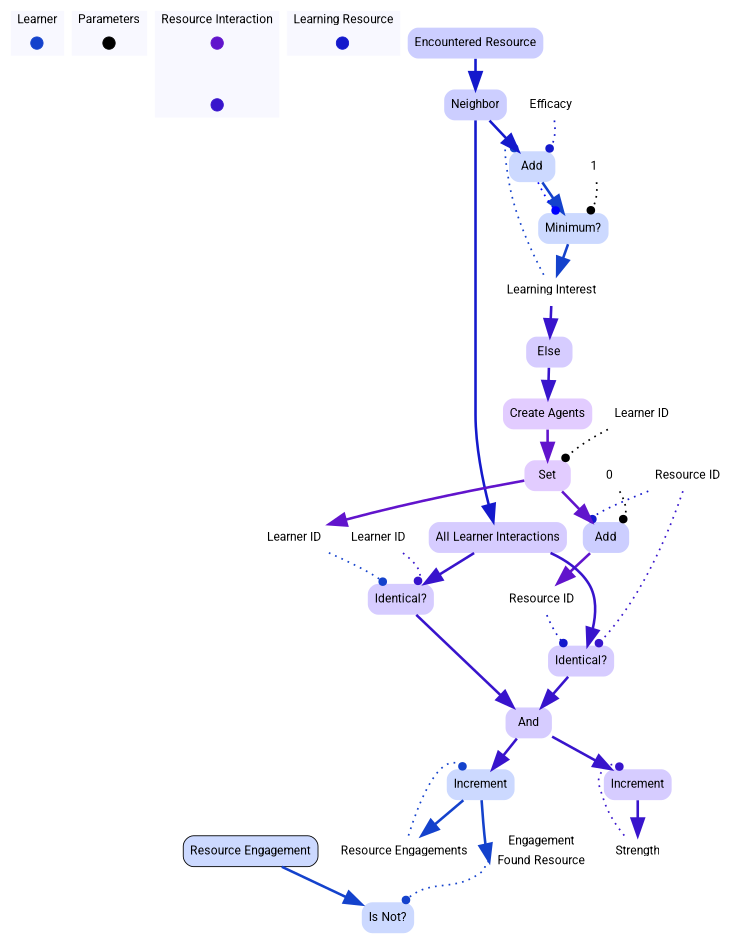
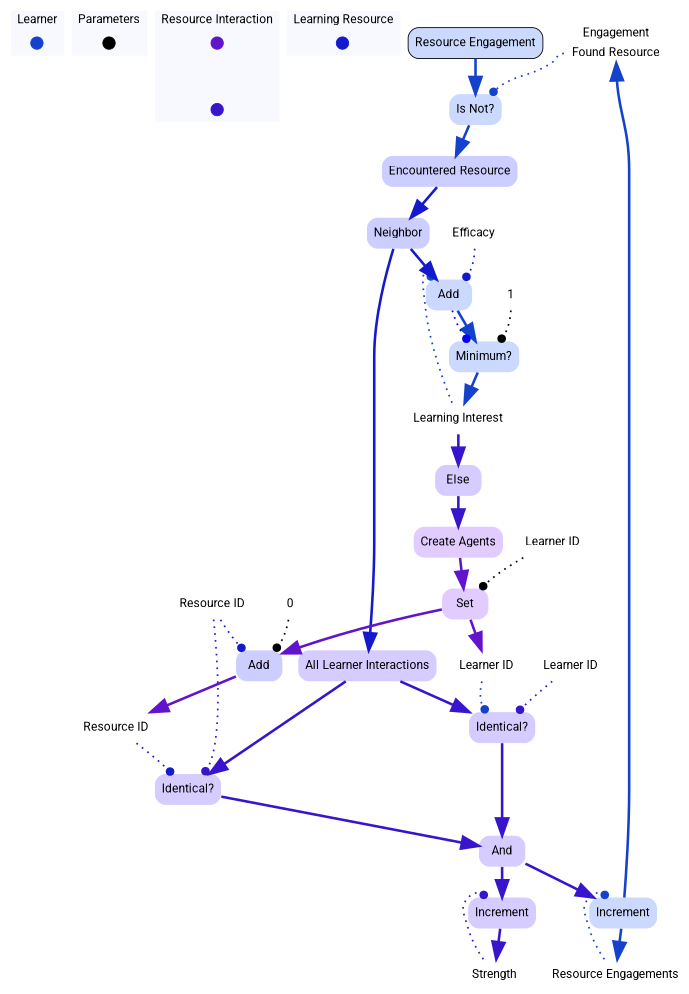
none -> (466, 133)
